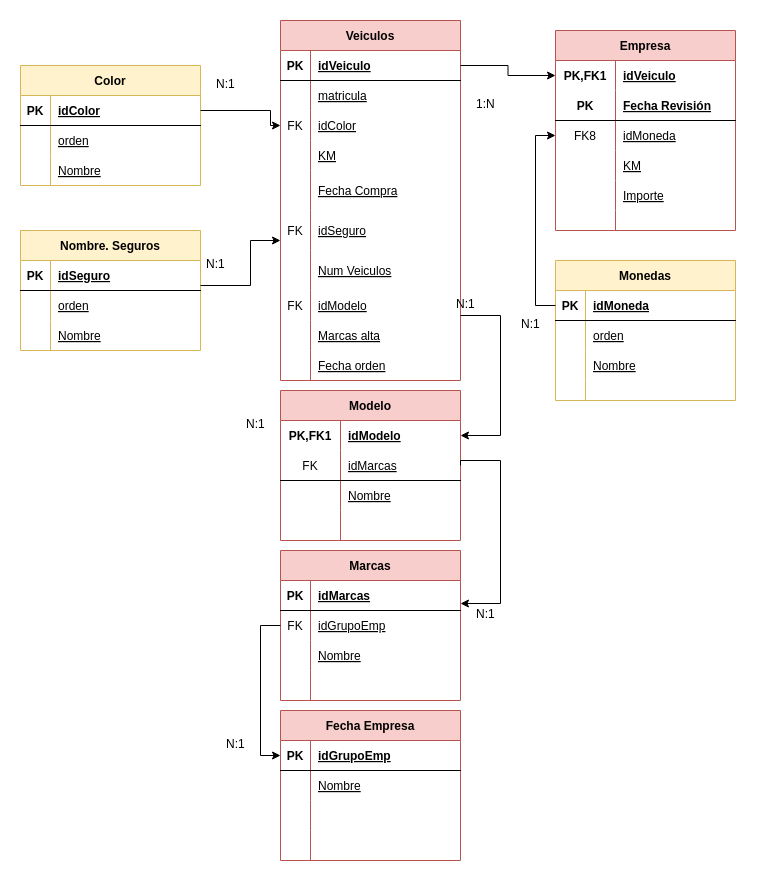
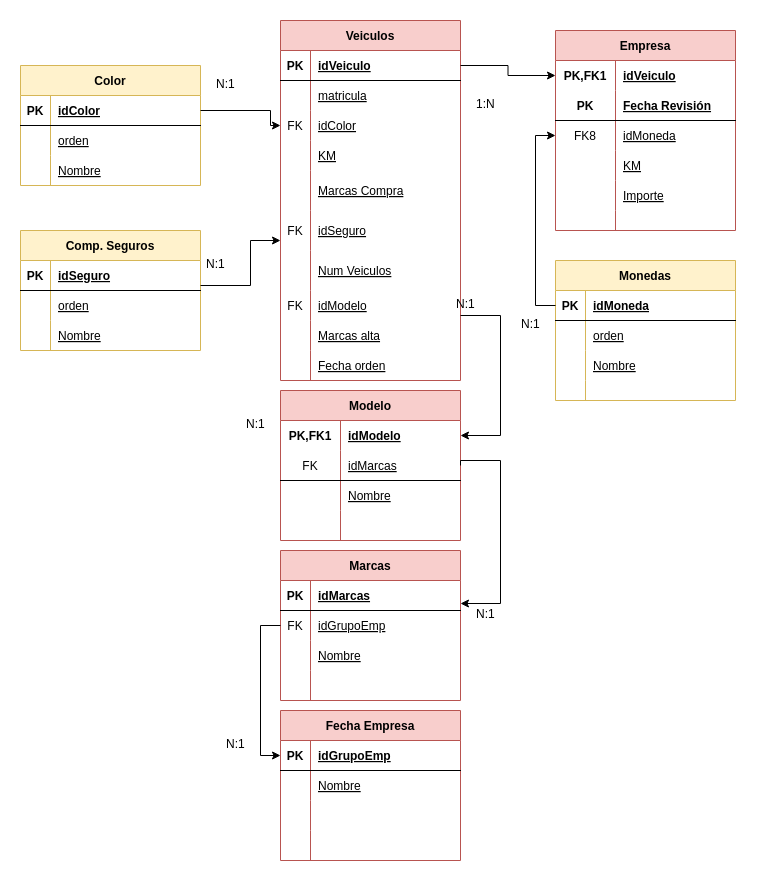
(357, 191) -> (360, 191)
(110, 246) -> (110, 246)
